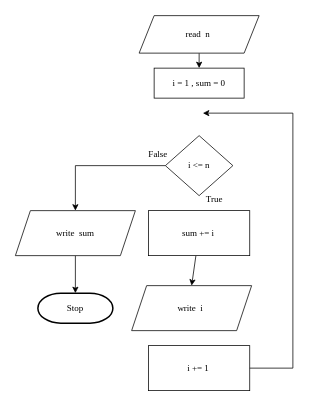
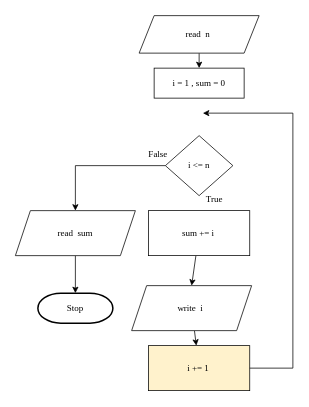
(75, 233) -> (75, 233)
none -> (195, 336)
(199, 368) -> (199, 368)
